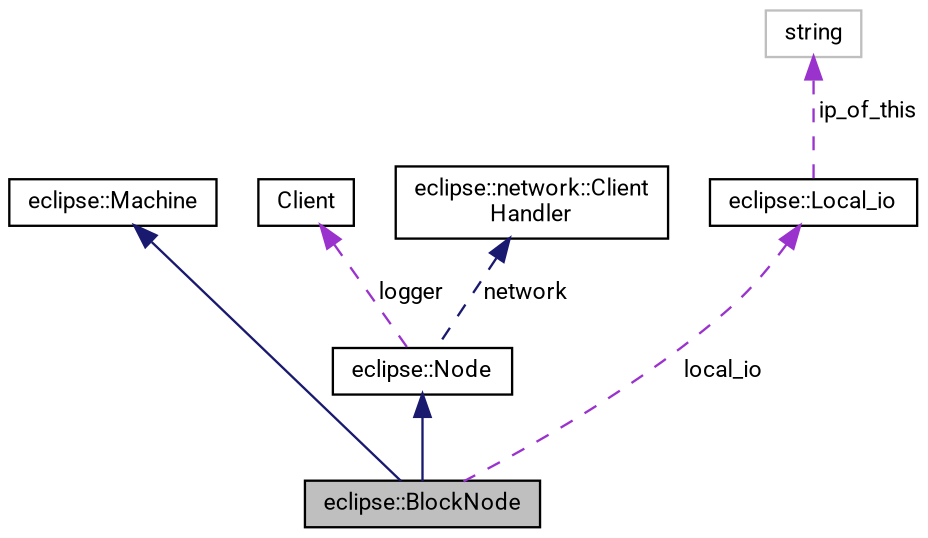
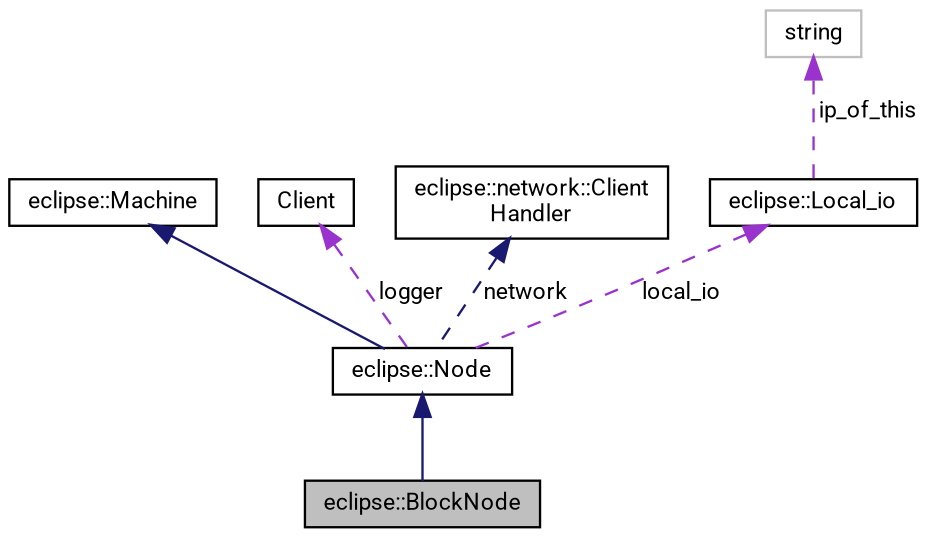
(276, 362) -> (278, 292)
(637, 379) -> (610, 293)
